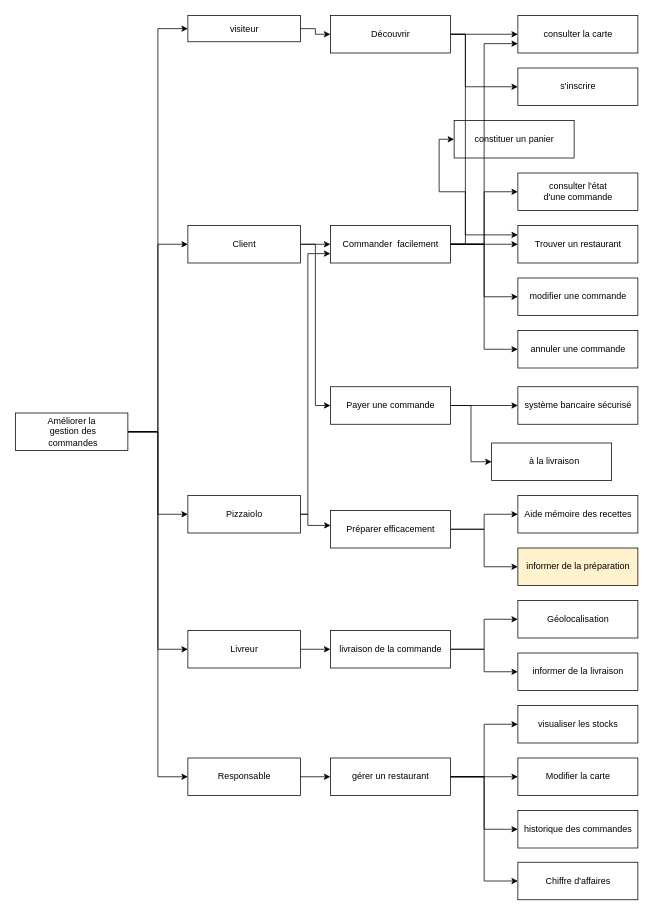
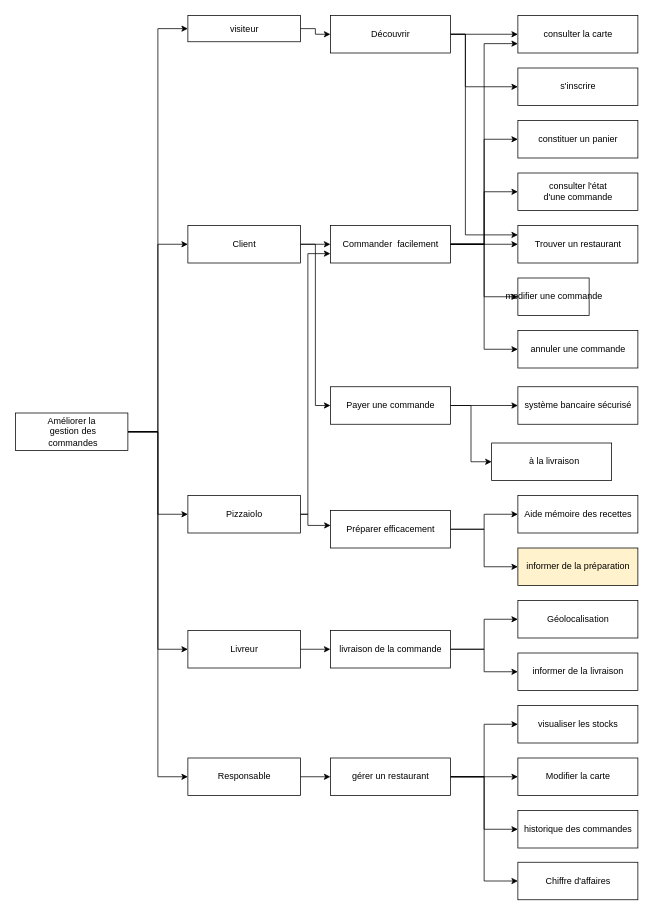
(514, 139) -> (578, 139)
(578, 297) -> (554, 297)
